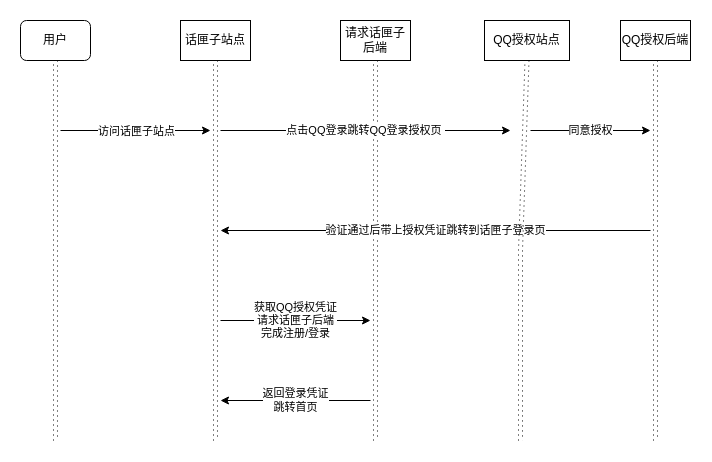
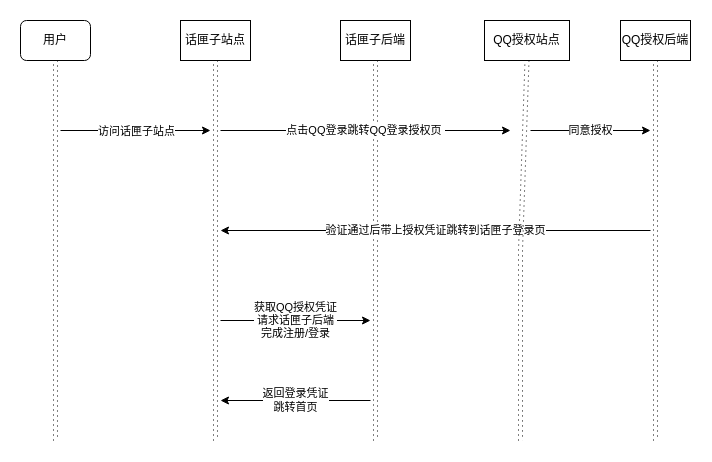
(376, 41) -> (376, 41)
